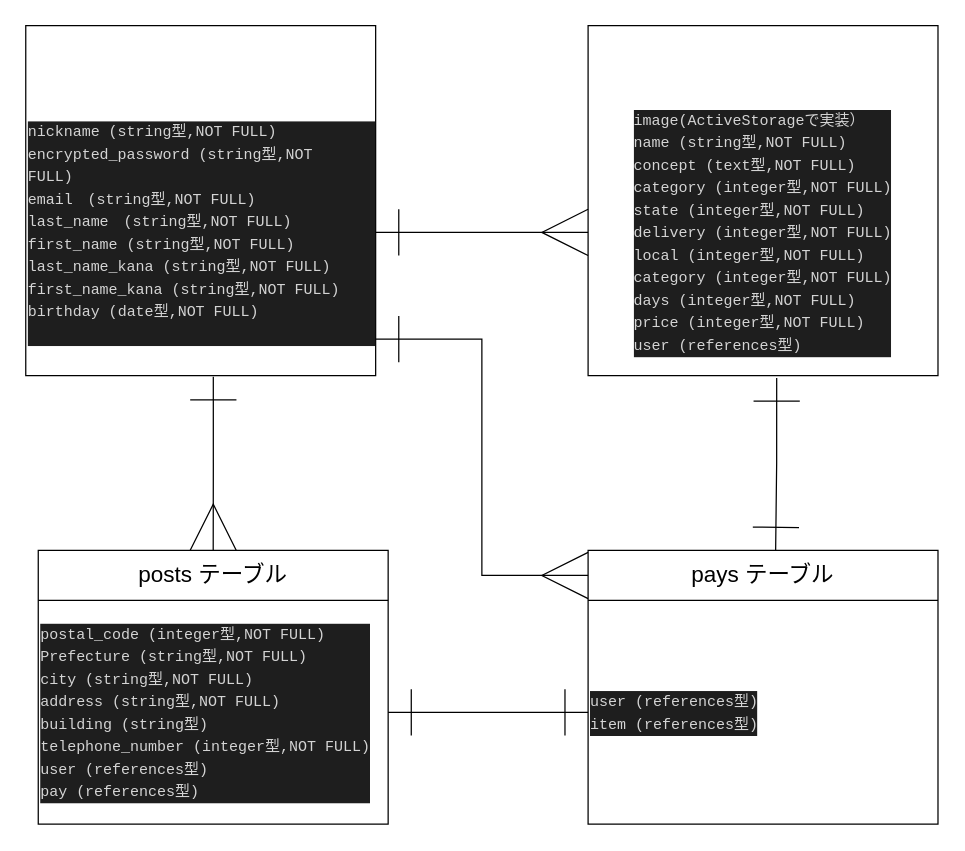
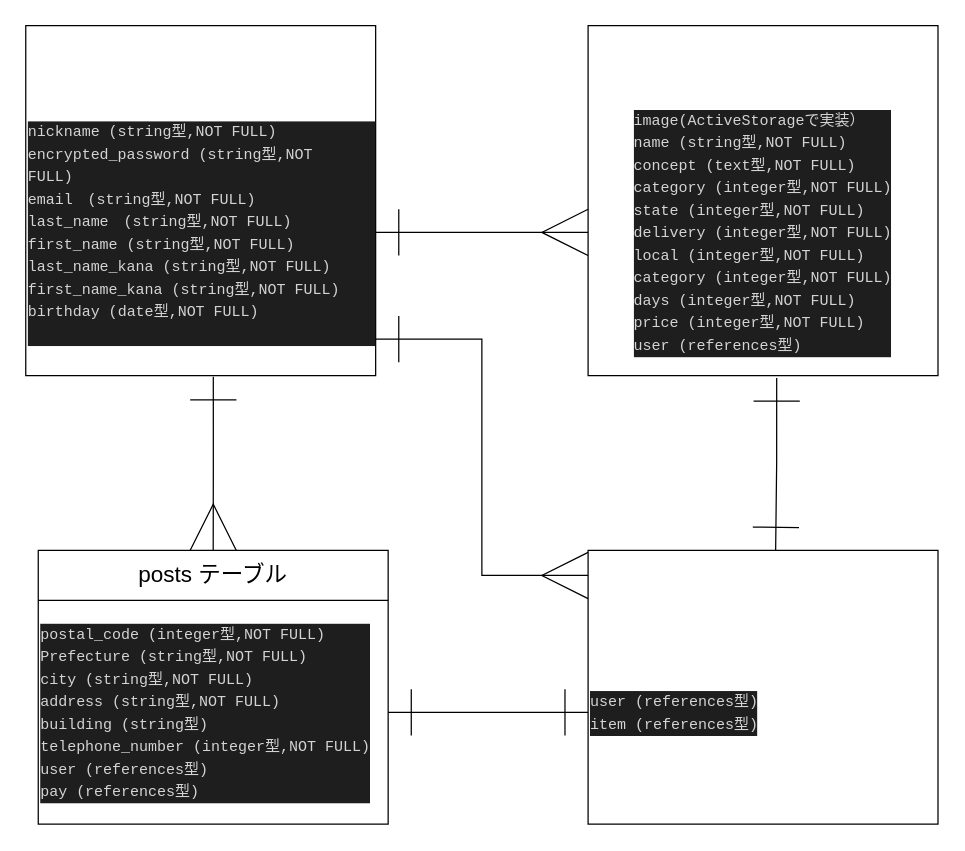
(763, 576) -> none
